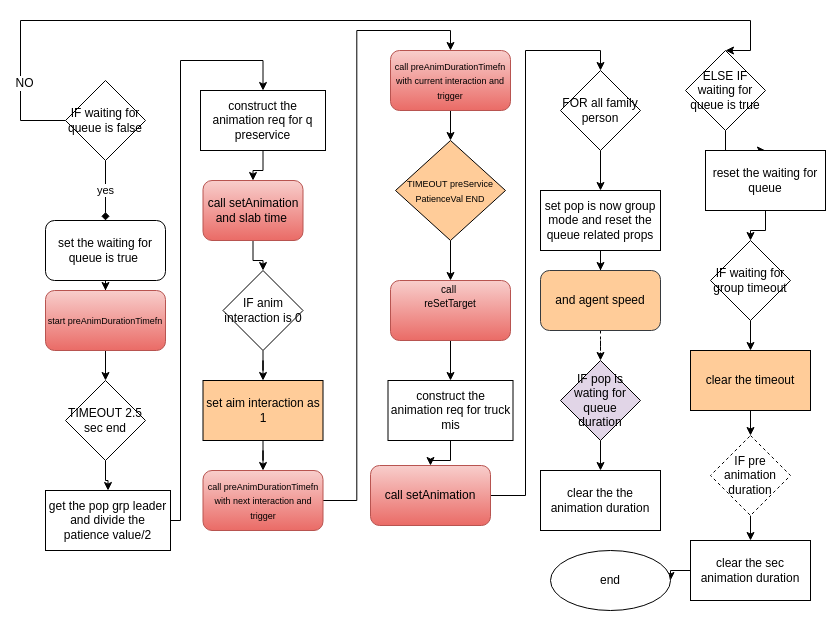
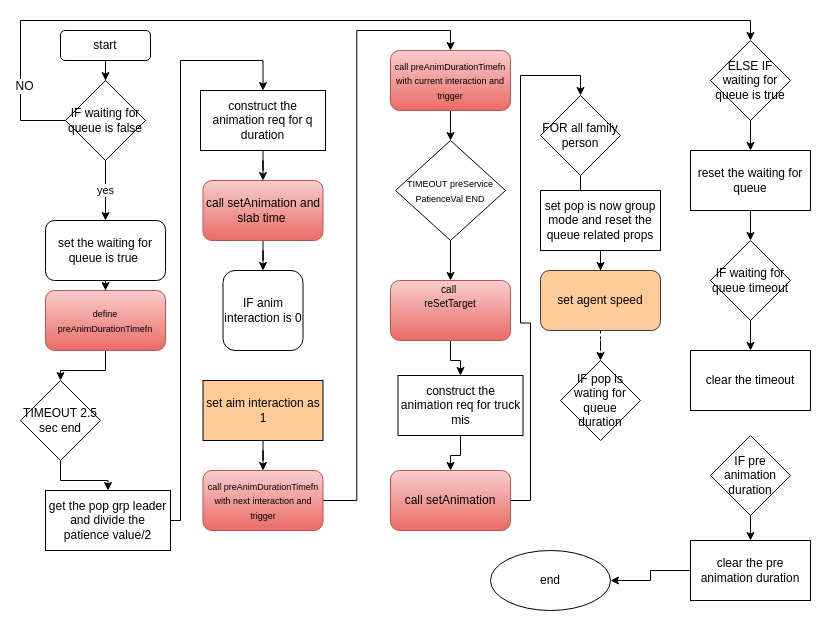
none -> (106, 46)
none -> (106, 75)
(726, 91) -> (751, 81)
(601, 111) -> (581, 136)
(263, 121) -> (263, 121)
(766, 181) -> (751, 181)
(451, 191) -> (451, 191)
(106, 211) -> (106, 212)
(253, 211) -> (263, 211)
(751, 281) -> (751, 281)
(601, 301) -> (601, 301)
(263, 311) -> (263, 311)
(106, 321) -> (106, 321)
(263, 370) -> none
(751, 381) -> (751, 381)
(601, 401) -> (601, 401)
(451, 411) -> (461, 406)
(106, 421) -> (61, 421)
(751, 427) -> none
(601, 460) -> none
(751, 476) -> (751, 476)
(431, 496) -> (451, 501)
(601, 501) -> none
(751, 571) -> (751, 571)
(611, 581) -> (551, 581)
